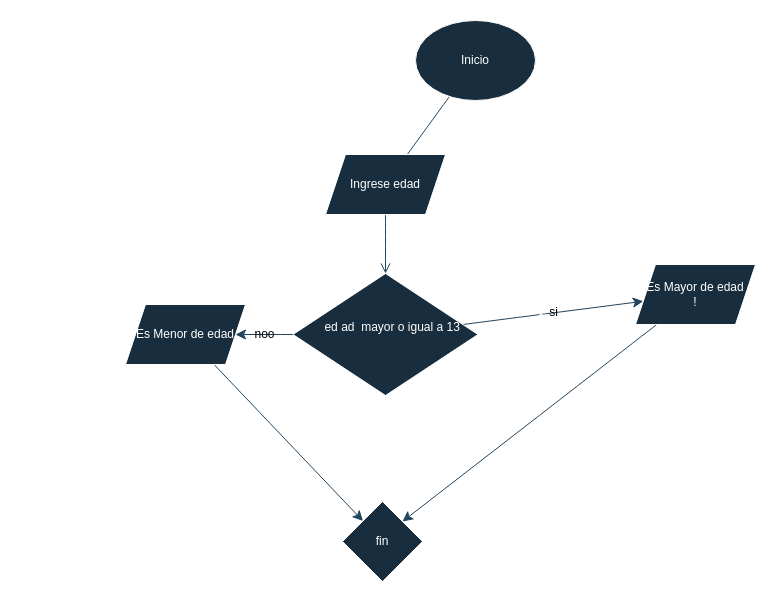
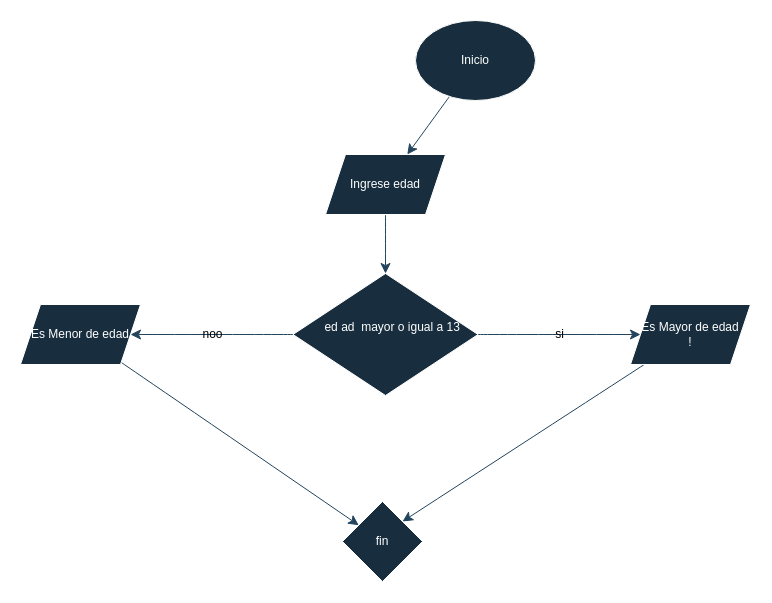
(410, 150) -> (413, 147)
(386, 266) -> (386, 263)
(696, 295) -> (691, 335)
(186, 335) -> (81, 335)
